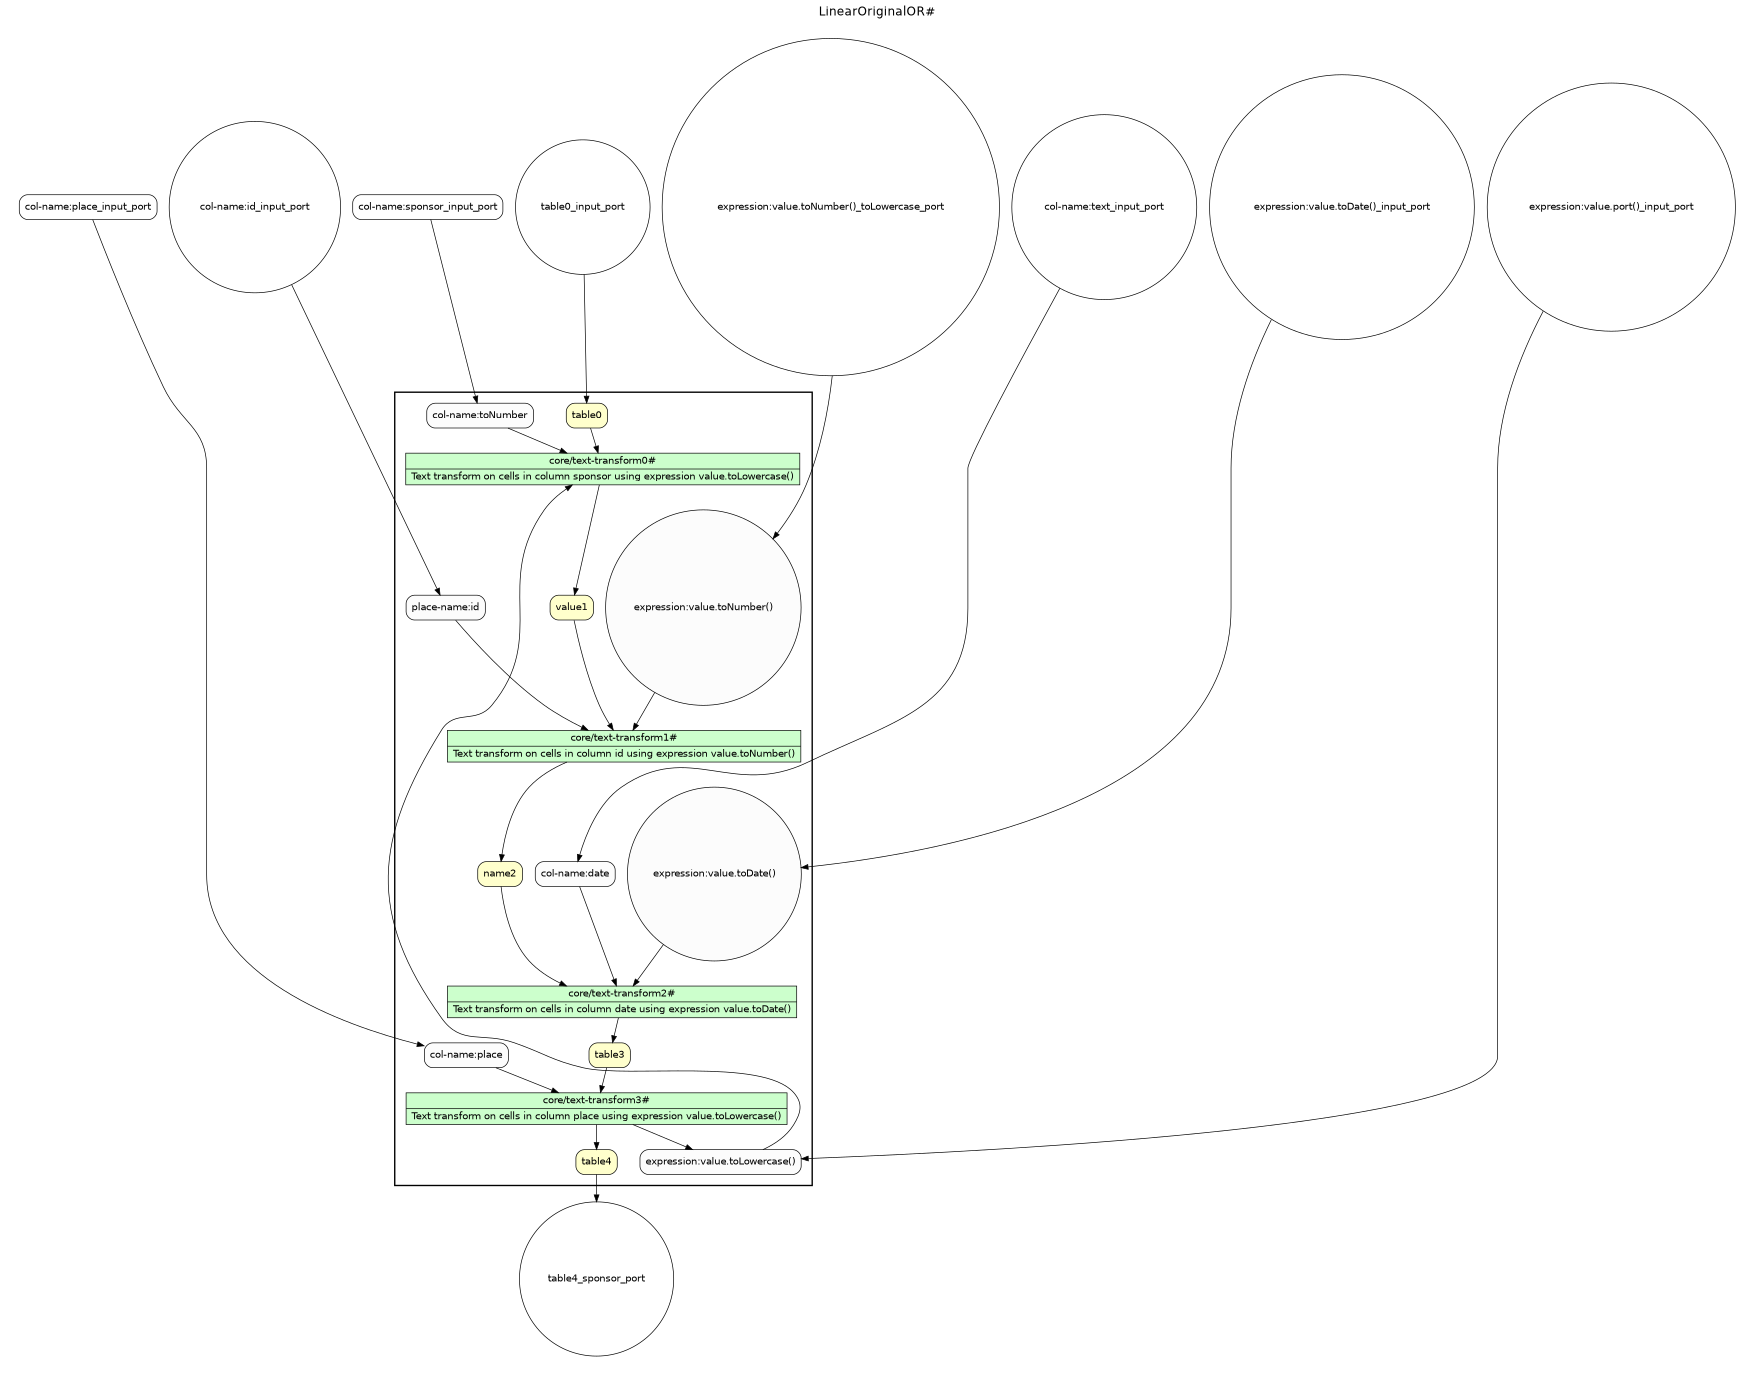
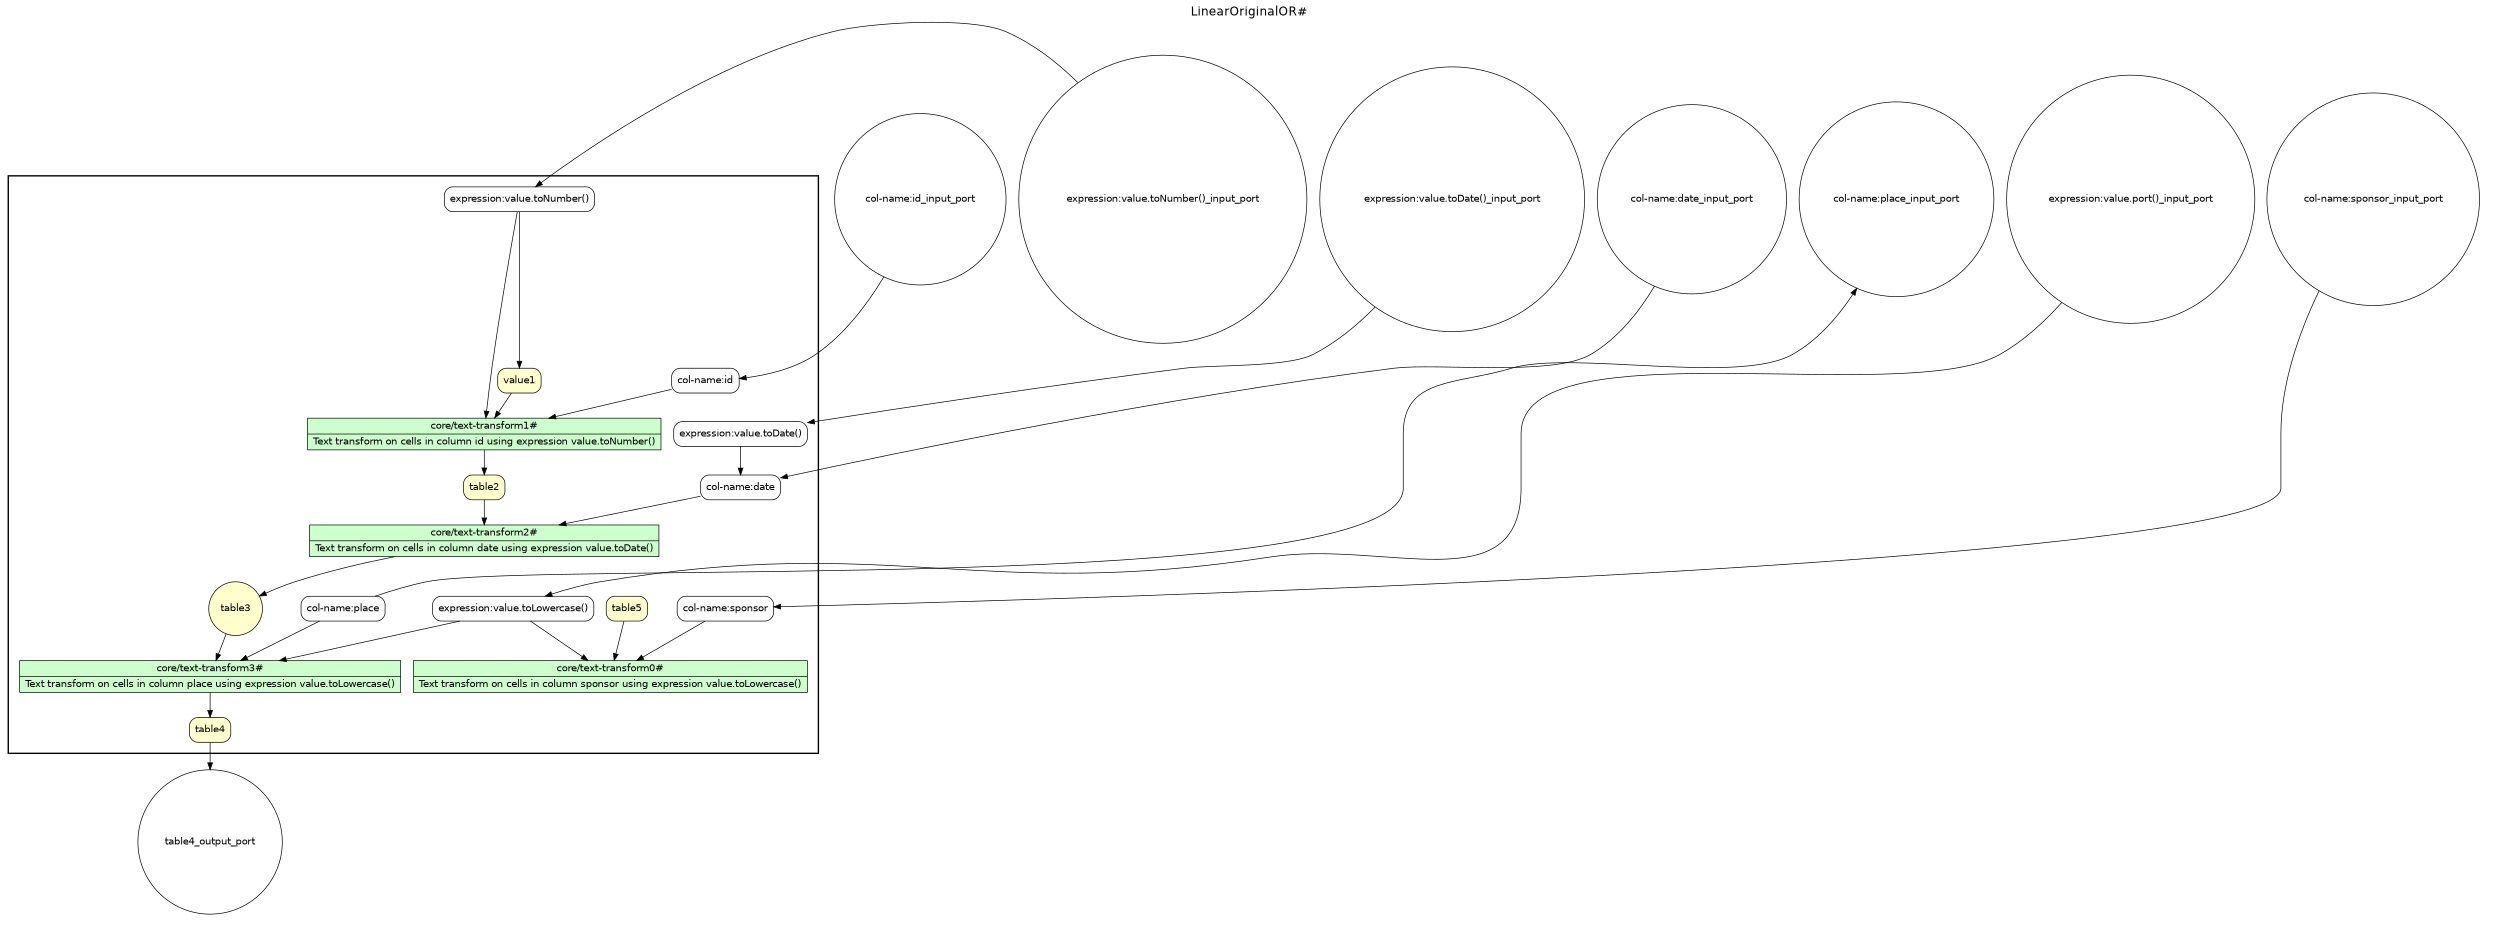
(88, 207) -> (1897, 199)
(428, 207) -> (2373, 199)
(583, 207) -> none
(831, 207) -> (1163, 199)
(1104, 207) -> (1692, 199)
(480, 416) -> (725, 609)
(587, 416) -> (627, 609)
(588, 537) -> (519, 286)
(446, 608) -> (705, 381)
(703, 608) -> (519, 199)
(207, 678) -> (1178, 554)
(500, 874) -> (484, 487)
(714, 874) -> (741, 434)
(650, 962) -> (741, 457)
(610, 1055) -> (236, 609)
(659, 1136) -> (373, 640)
(597, 1279) -> (210, 842)
